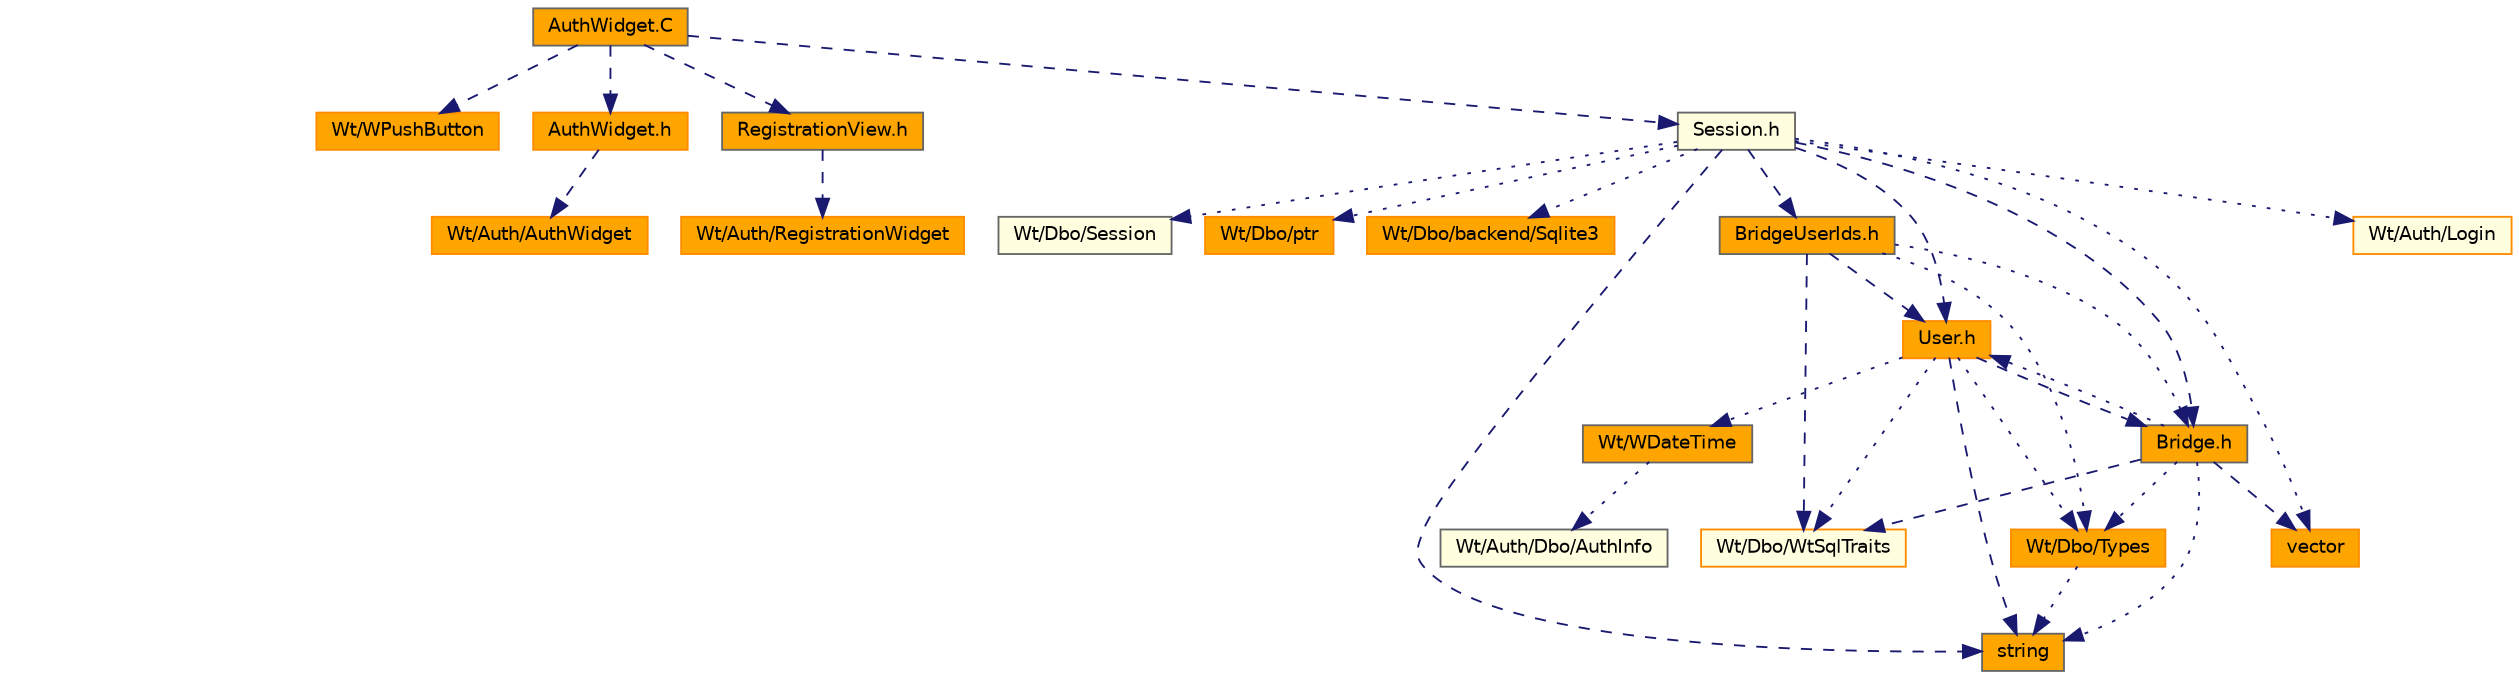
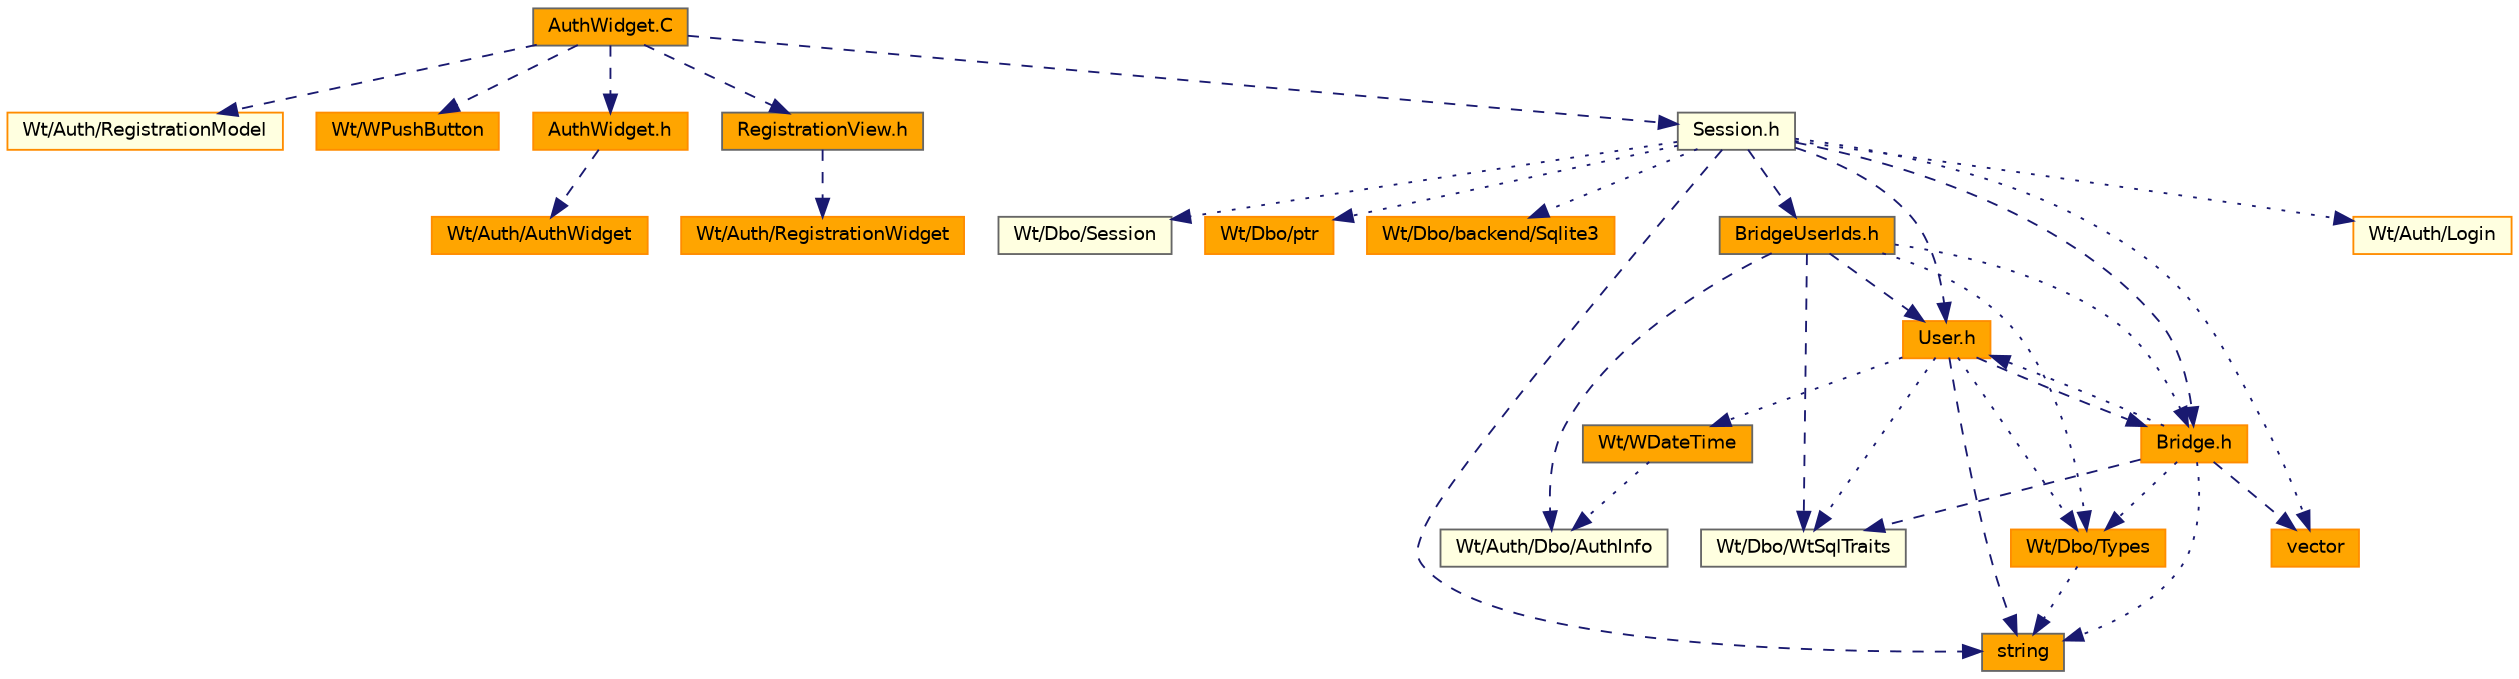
none -> (145, 131)
none -> (1623, 354)
(2194, 444) -> (2194, 444)
(1803, 548) -> (1803, 548)
